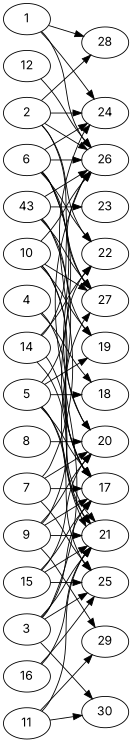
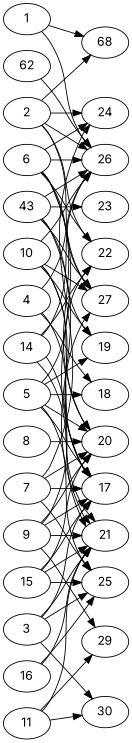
(105, 43) -> (105, 43)
(66, 61) -> none
(27, 66) -> (27, 66)
(67, 399) -> (65, 235)
(65, 461) -> (56, 412)
